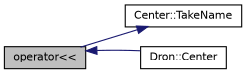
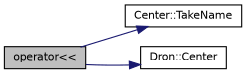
(119, 50) -> (108, 65)
